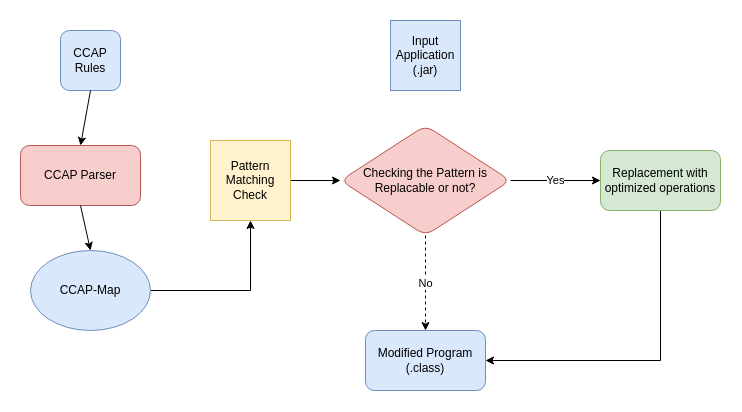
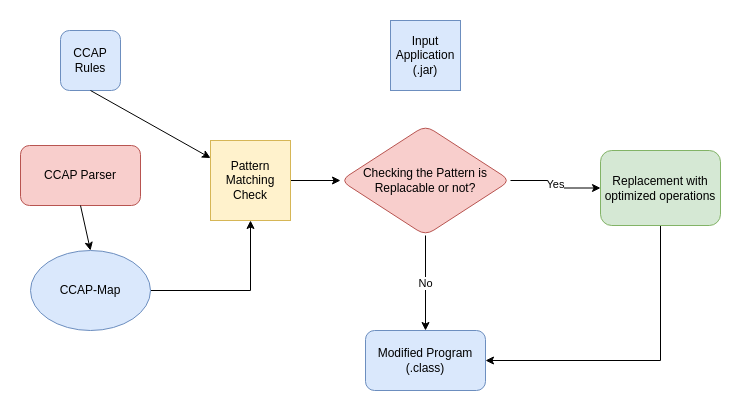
(86, 114) -> (147, 122)
(661, 181) -> (661, 188)
(426, 257) -> (426, 257)
